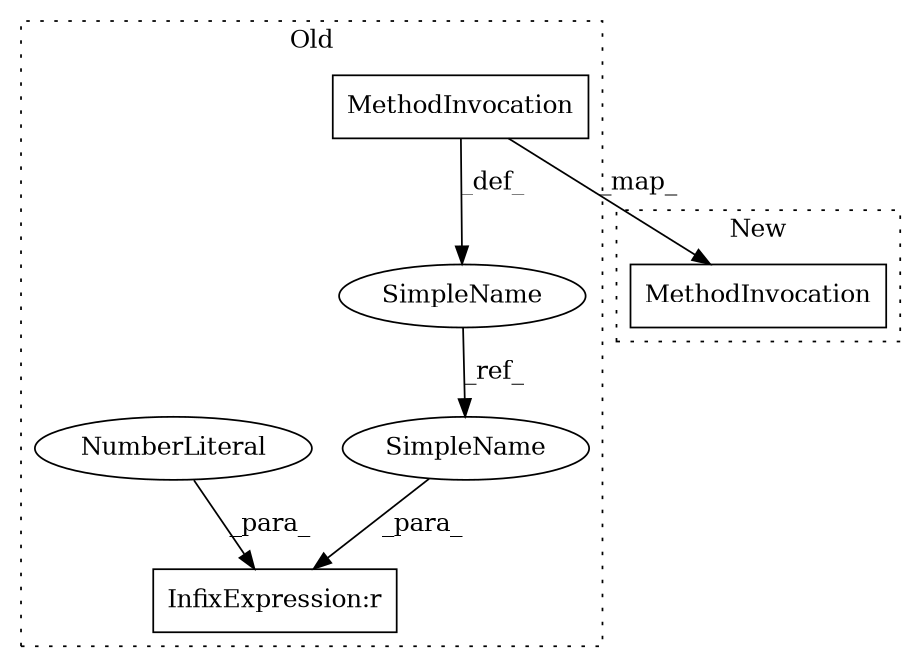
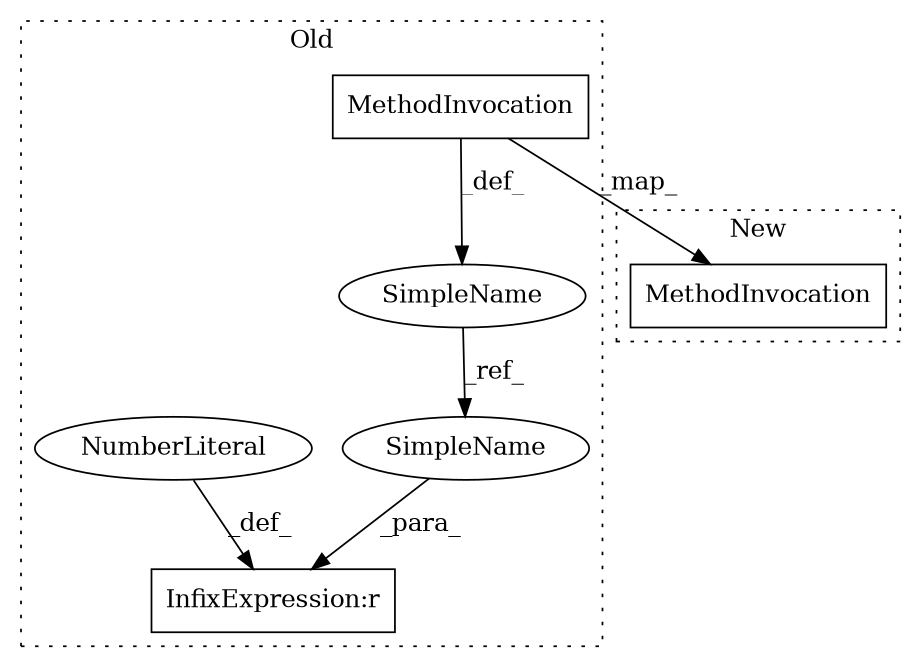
(270, 525) -> (260, 525)
